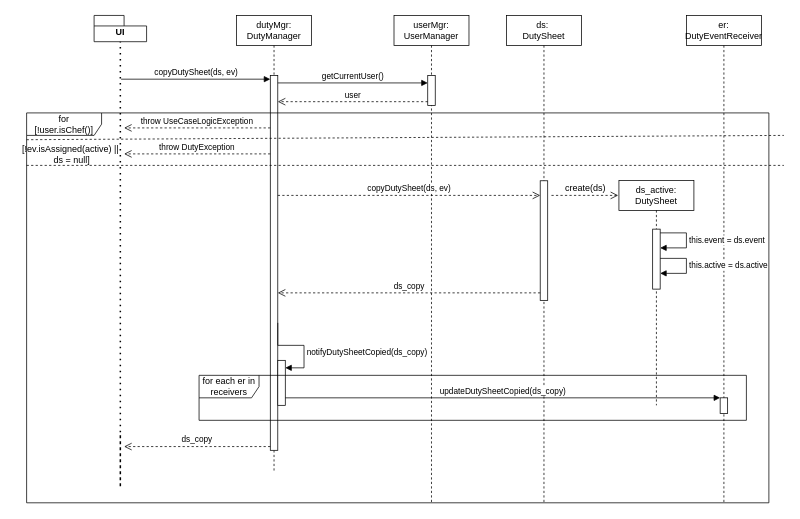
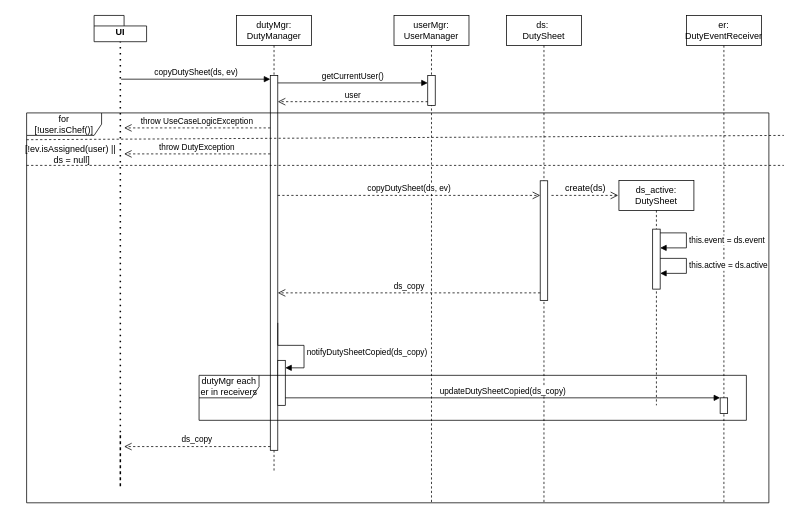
(72, 154) -> (72, 154)
(229, 387) -> (229, 387)
